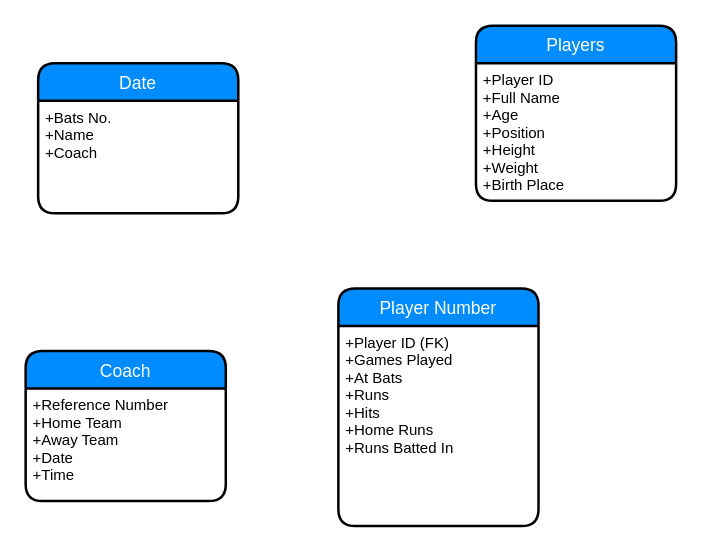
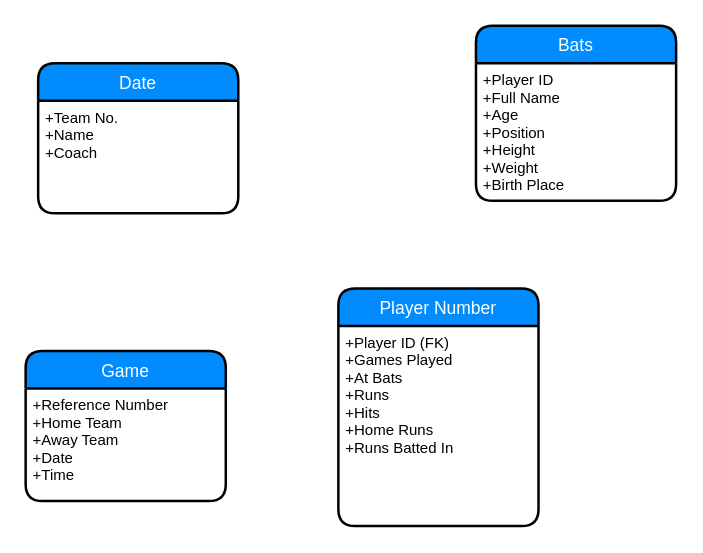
(575, 45) -> (575, 45)
(79, 118) -> (79, 118)
(125, 370) -> (125, 370)
